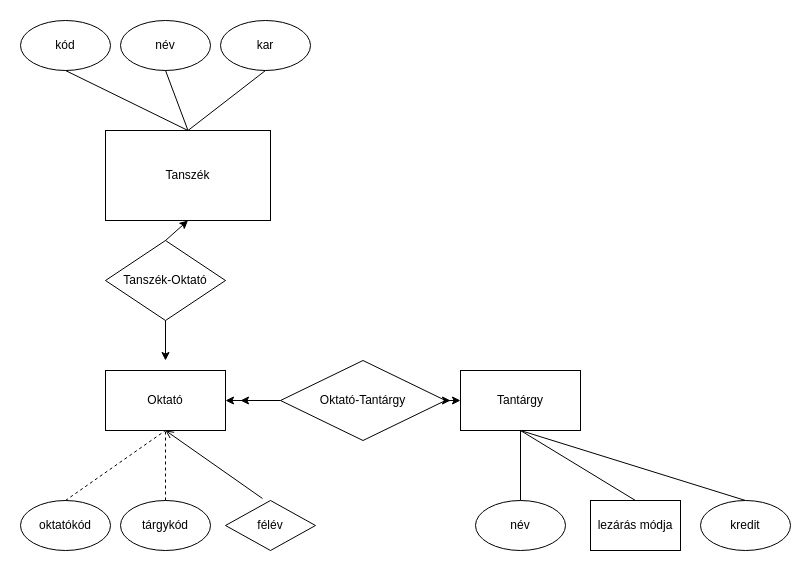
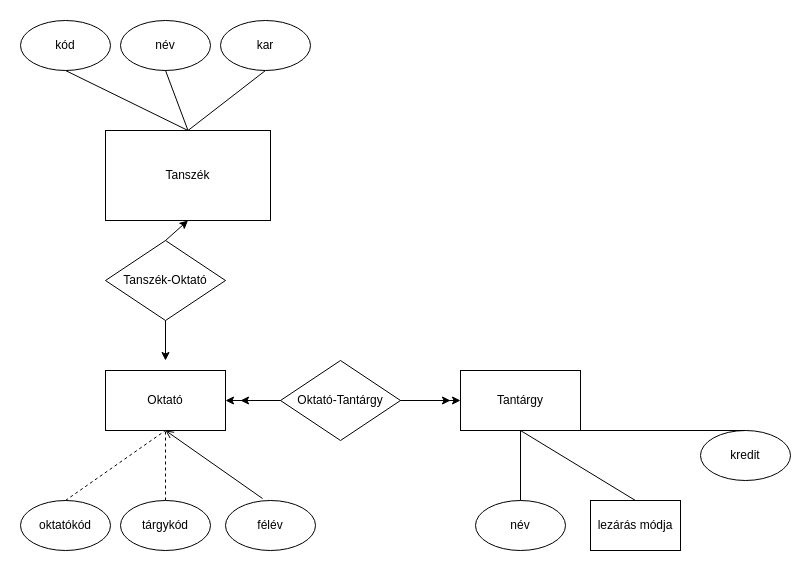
(363, 401) -> (341, 401)
(271, 526) -> (271, 526)
(746, 526) -> (746, 456)
